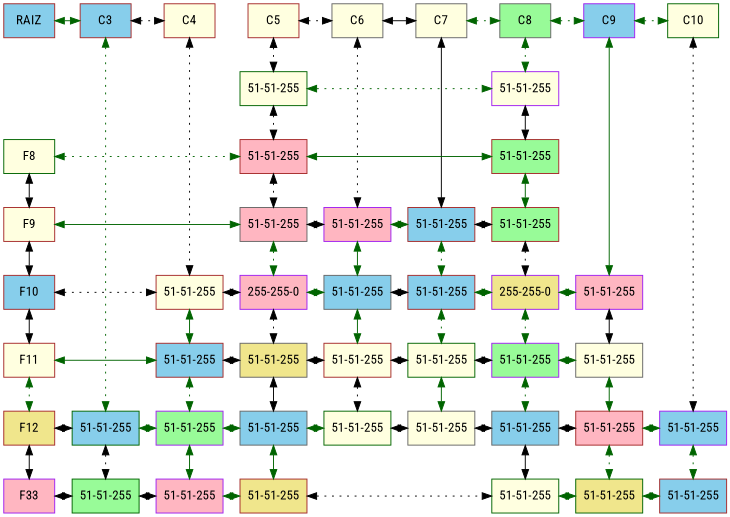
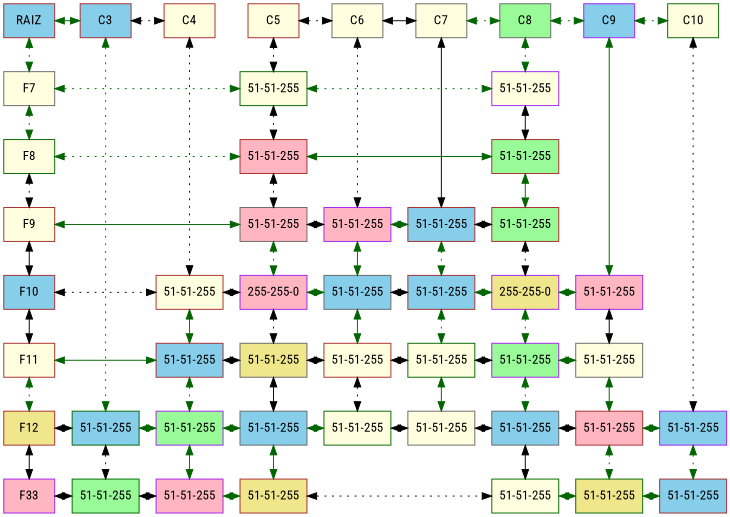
none -> (29, 89)
(29, 190) -> (29, 190)
